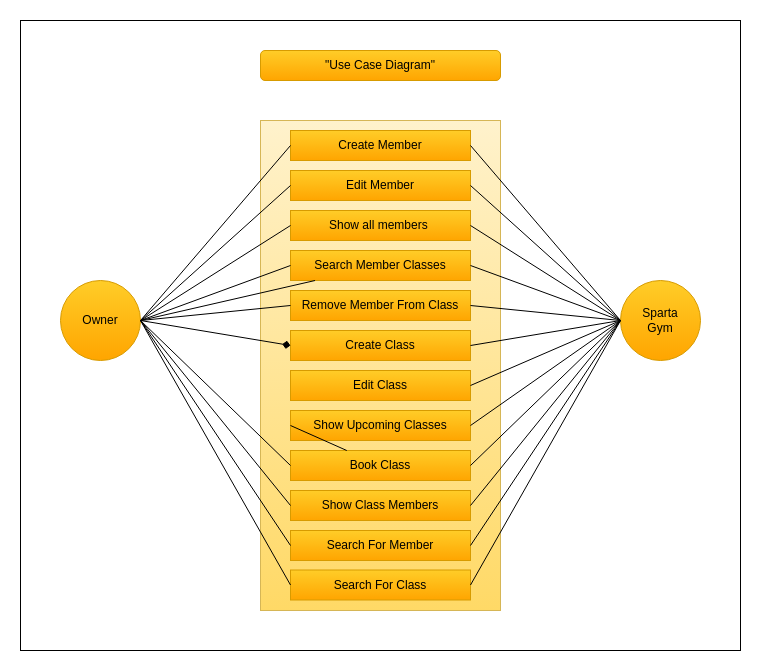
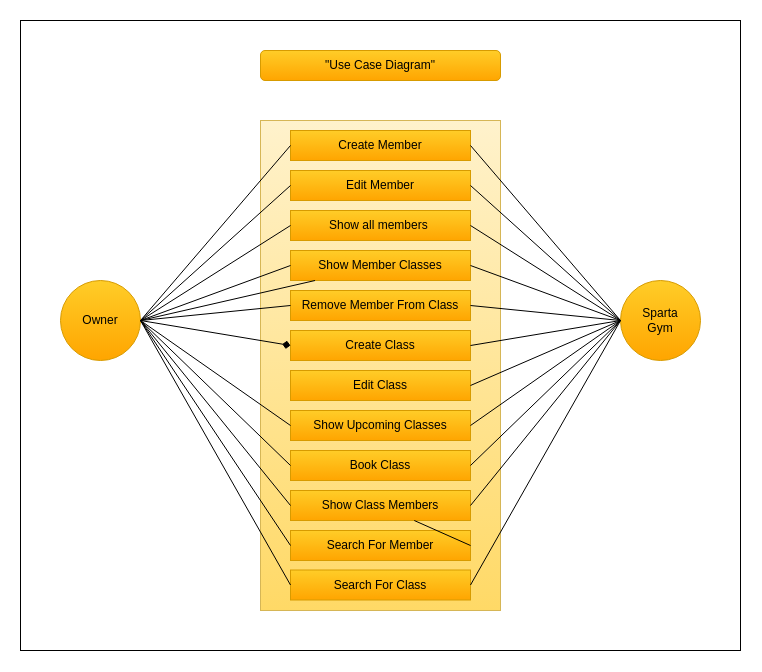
(381, 266) -> (381, 266)
(318, 438) -> (220, 376)
(539, 443) -> (443, 533)
